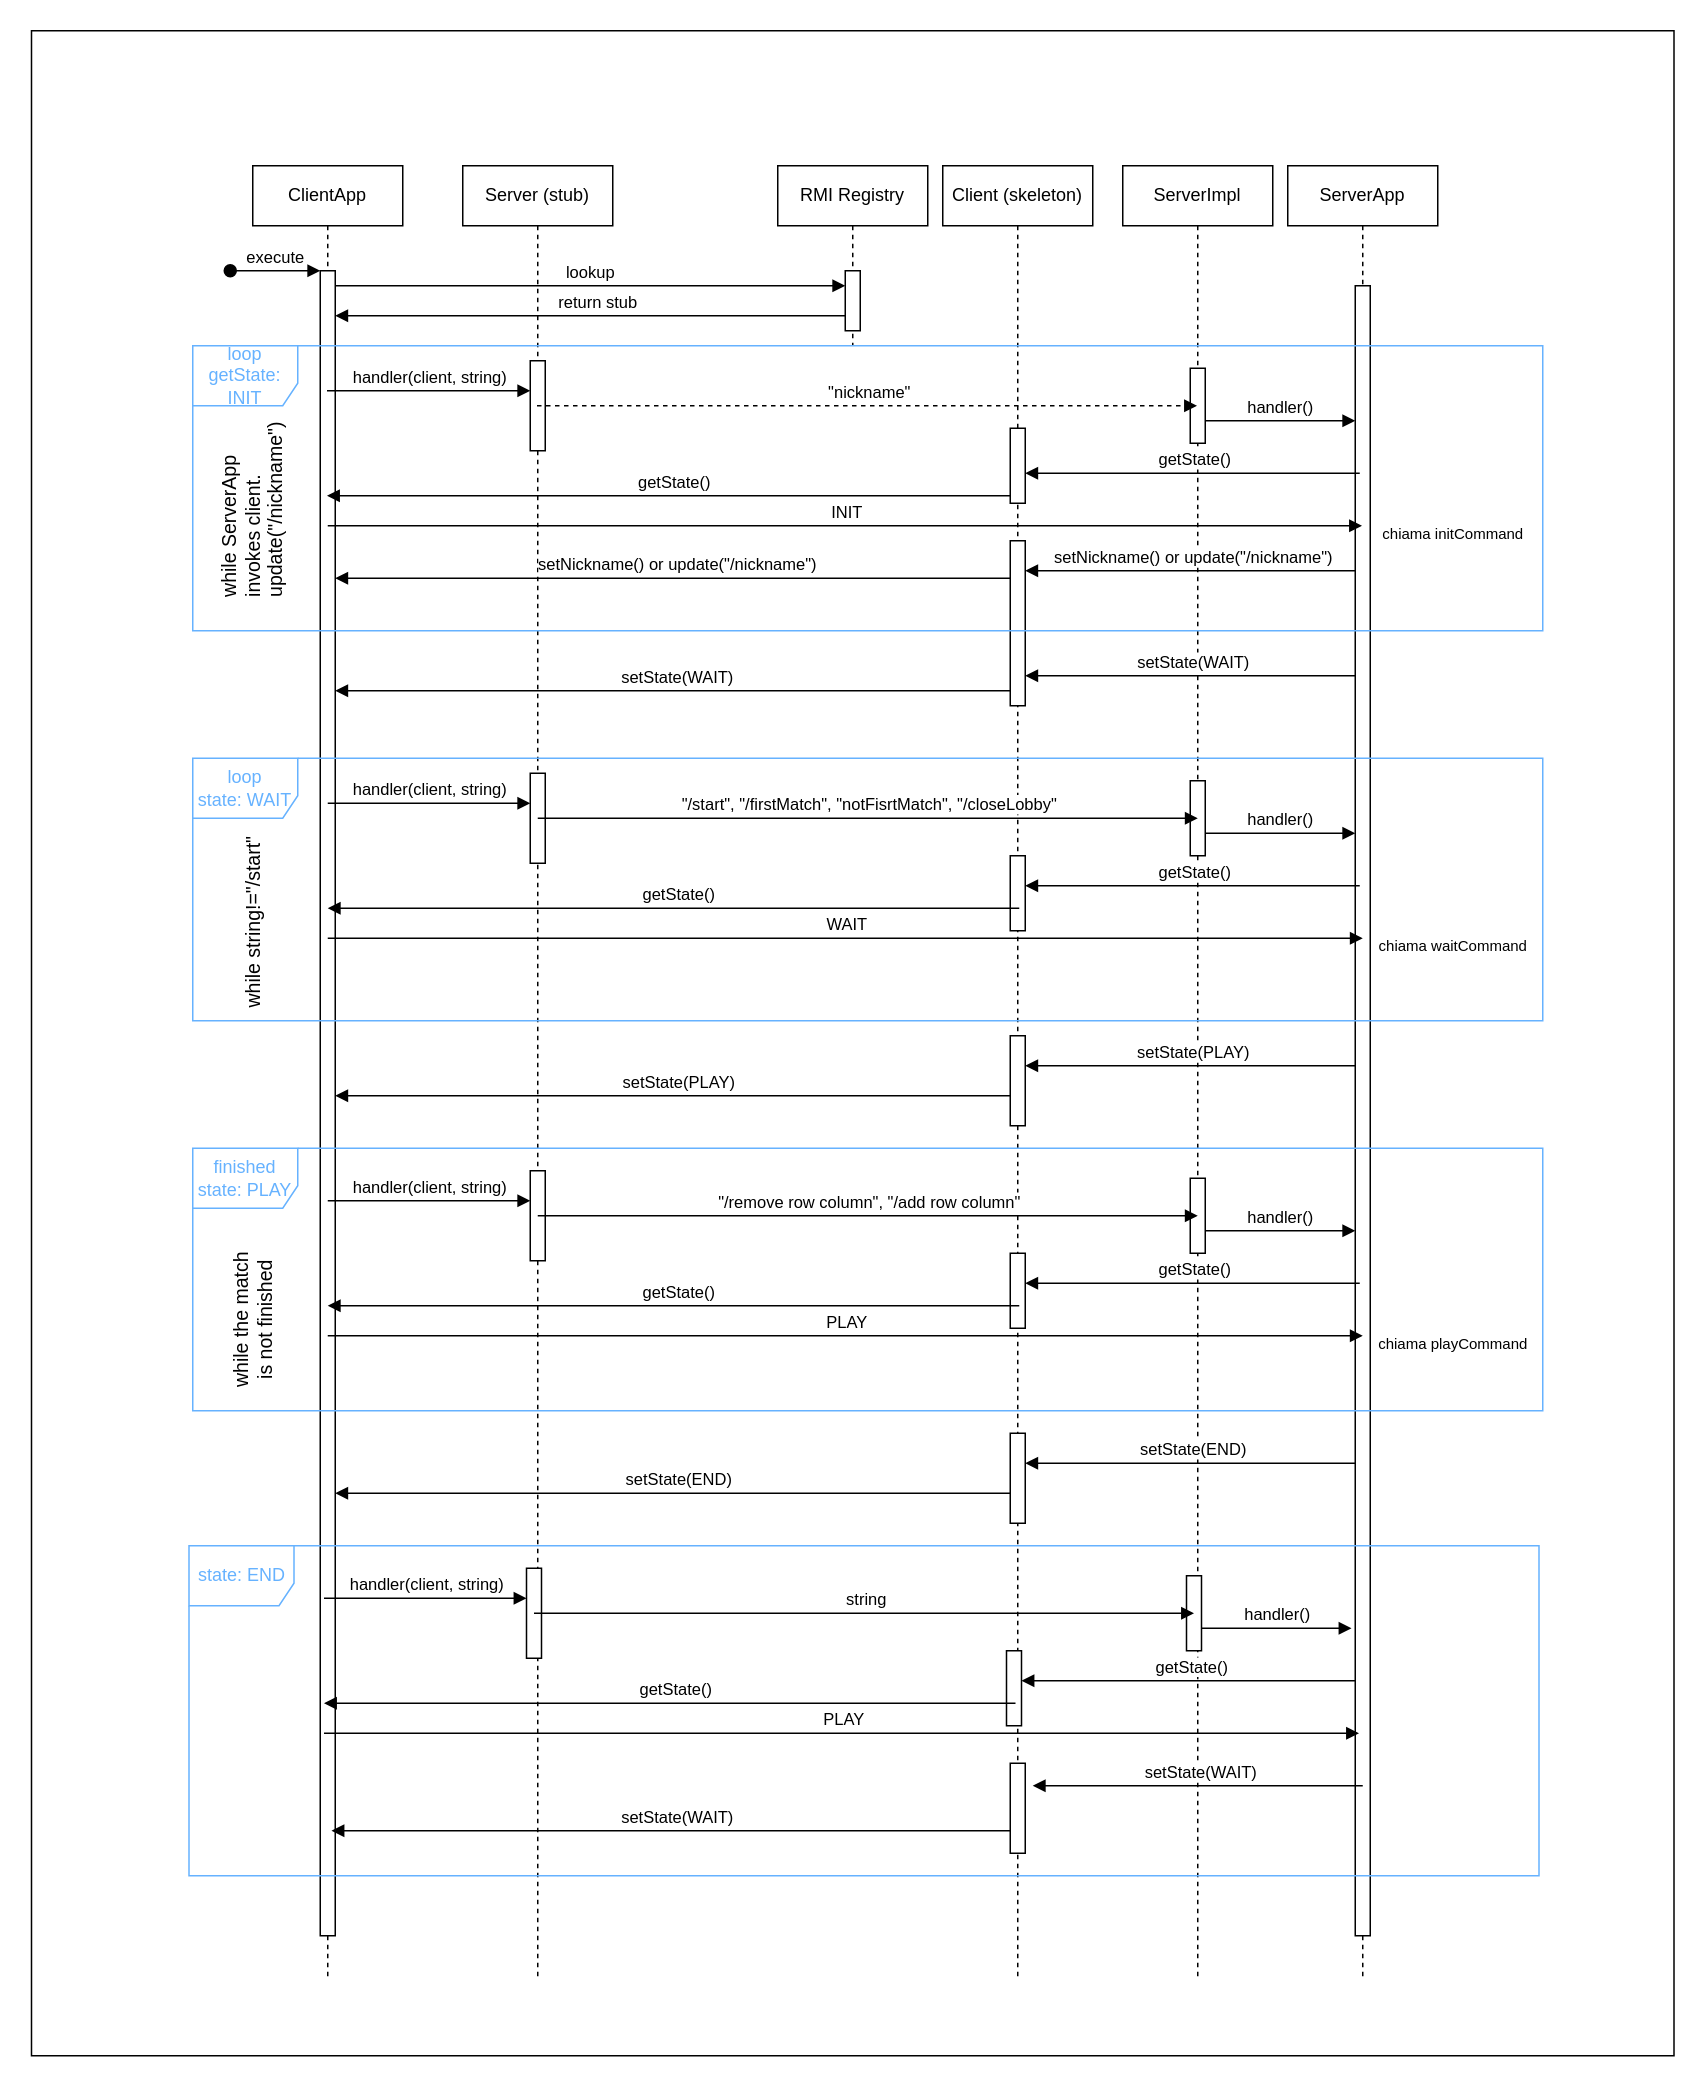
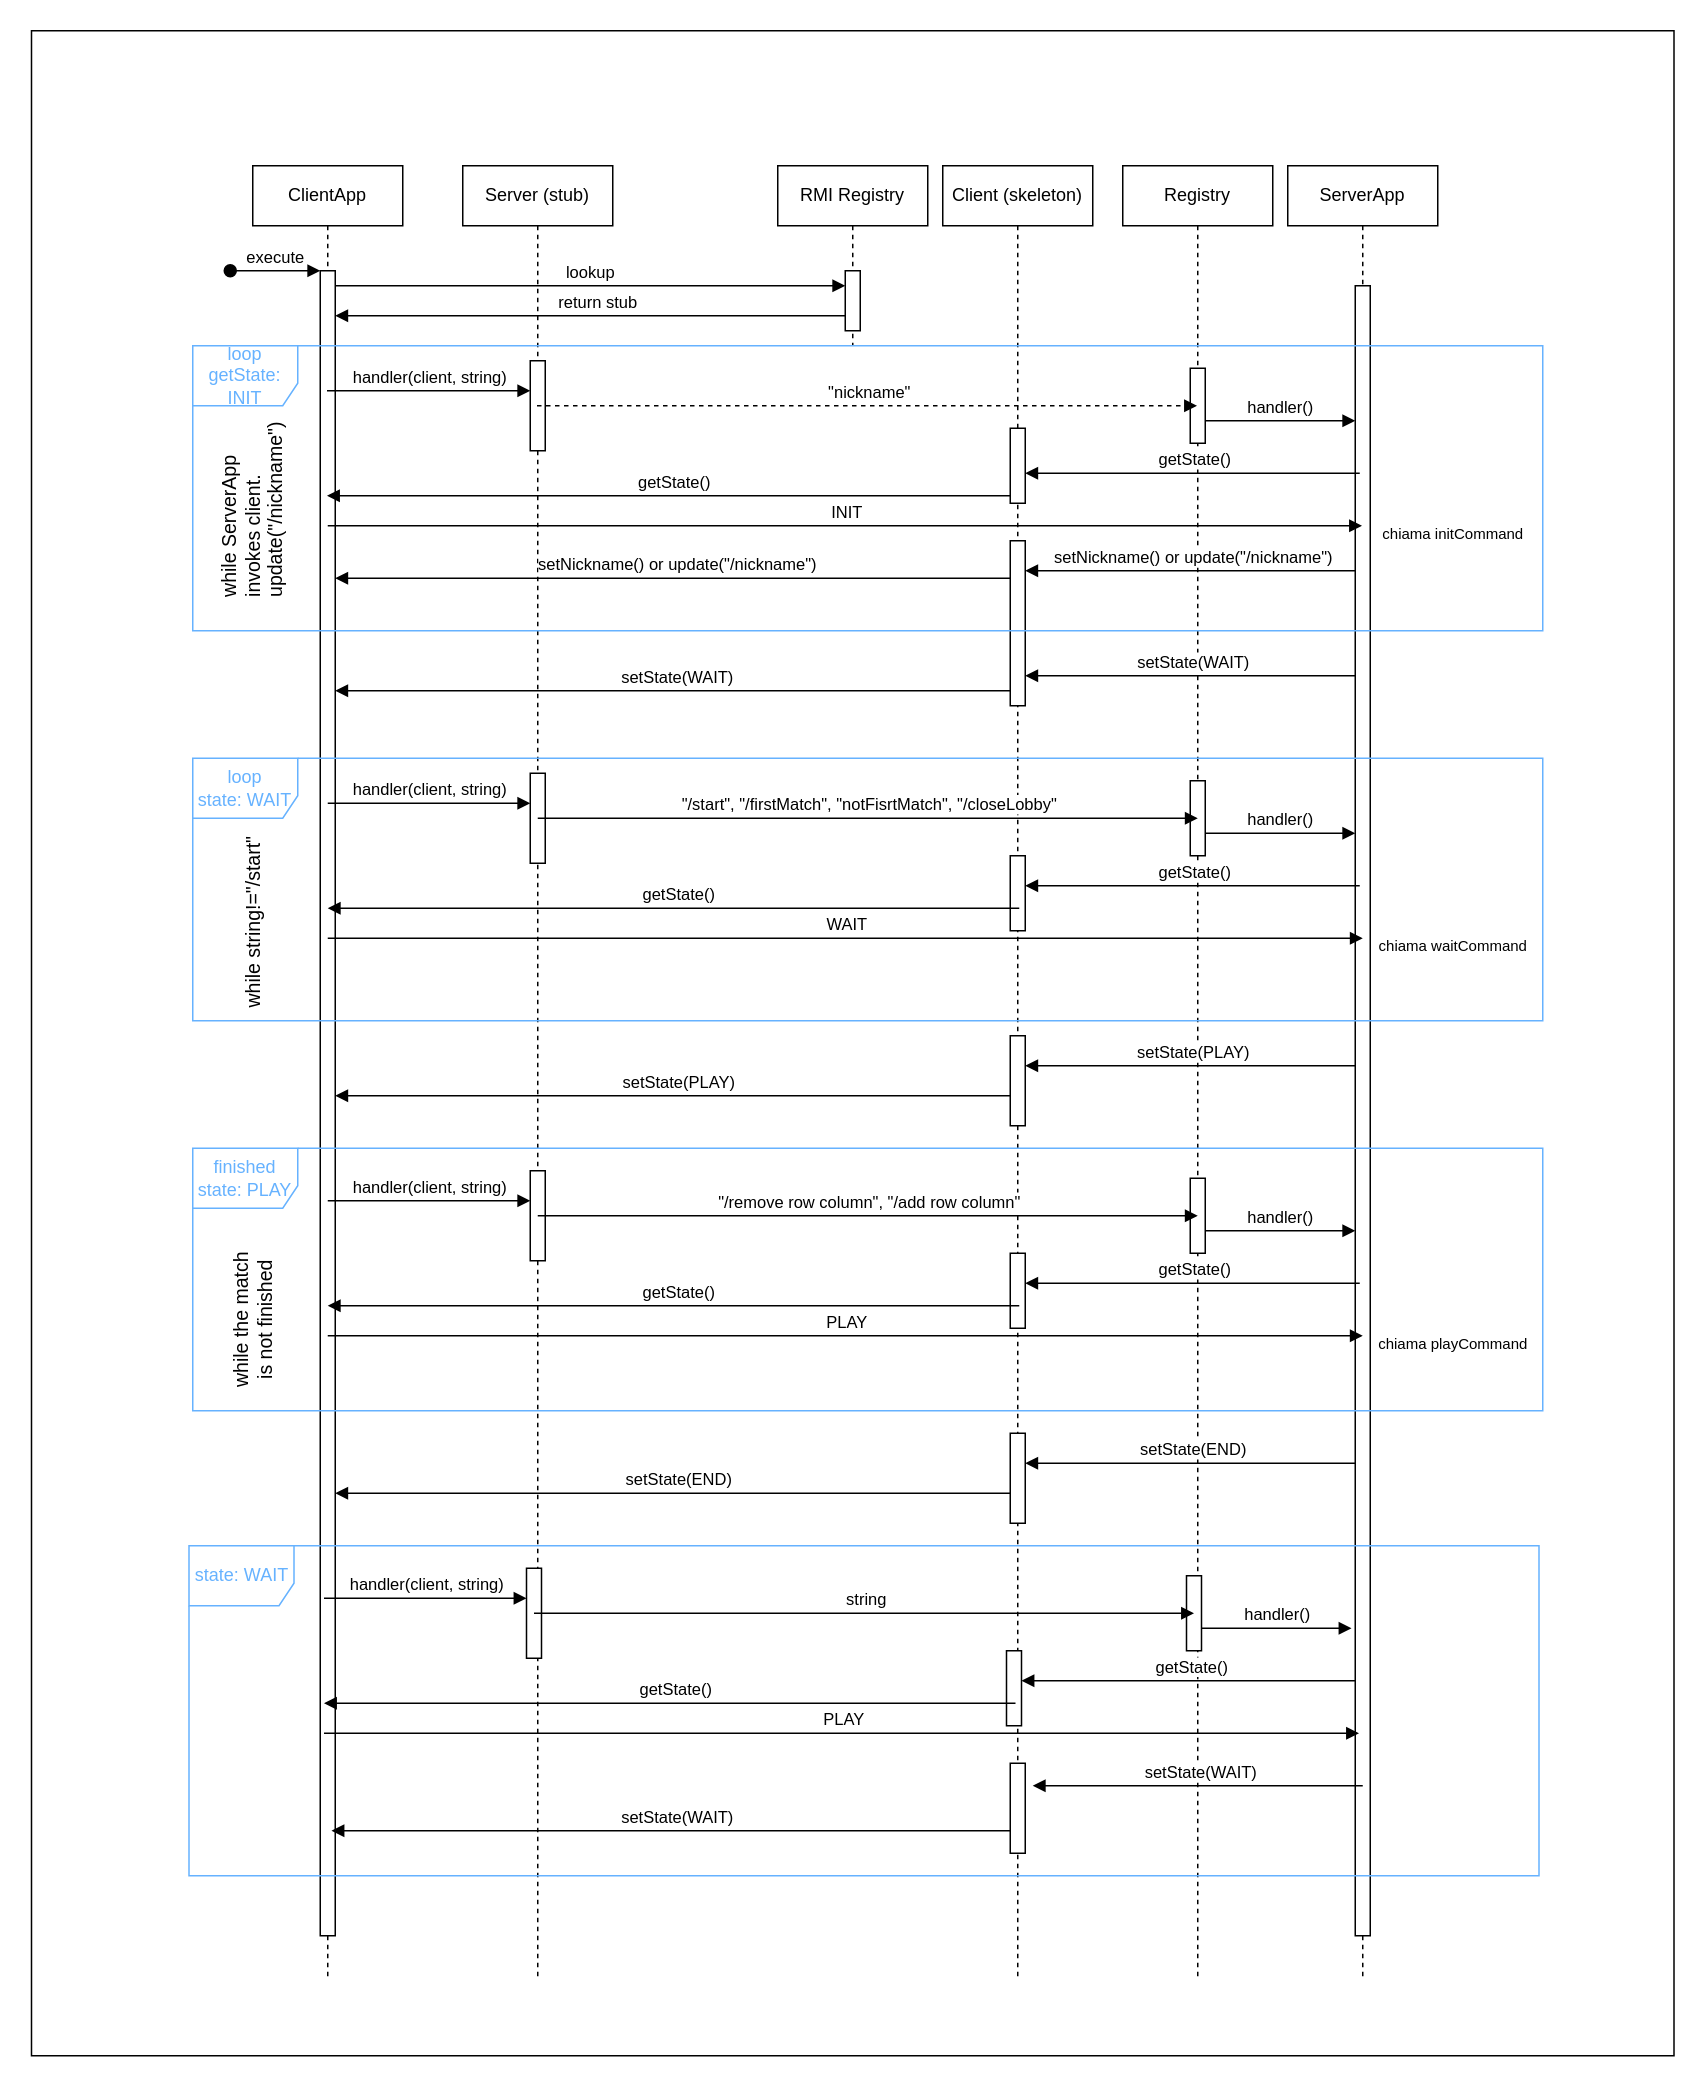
(1198, 196) -> (1198, 196)
(242, 1576) -> (242, 1576)
